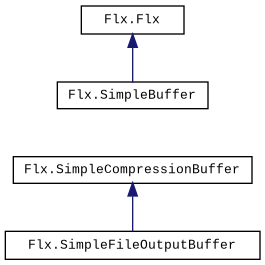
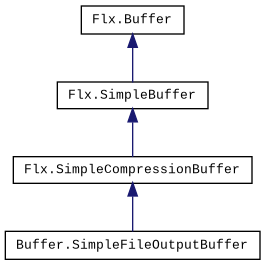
(133, 20) -> (133, 20)
none -> (133, 140)
(133, 245) -> (133, 245)
